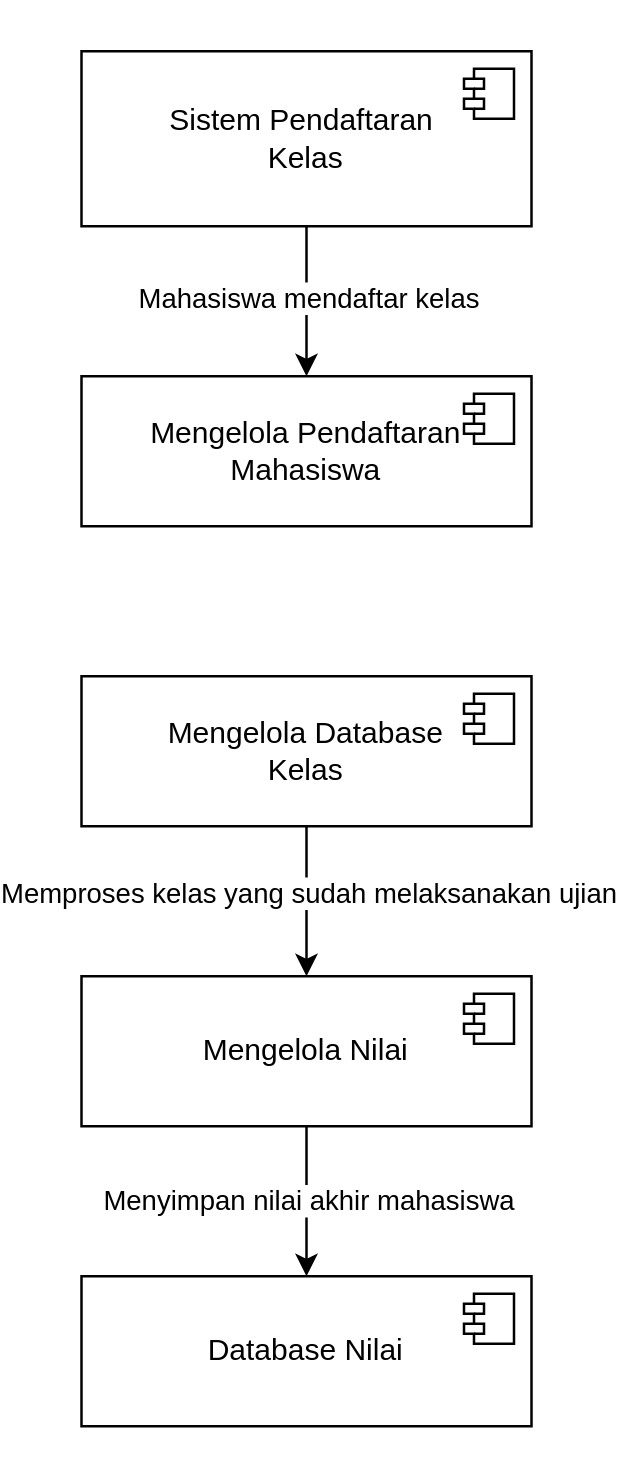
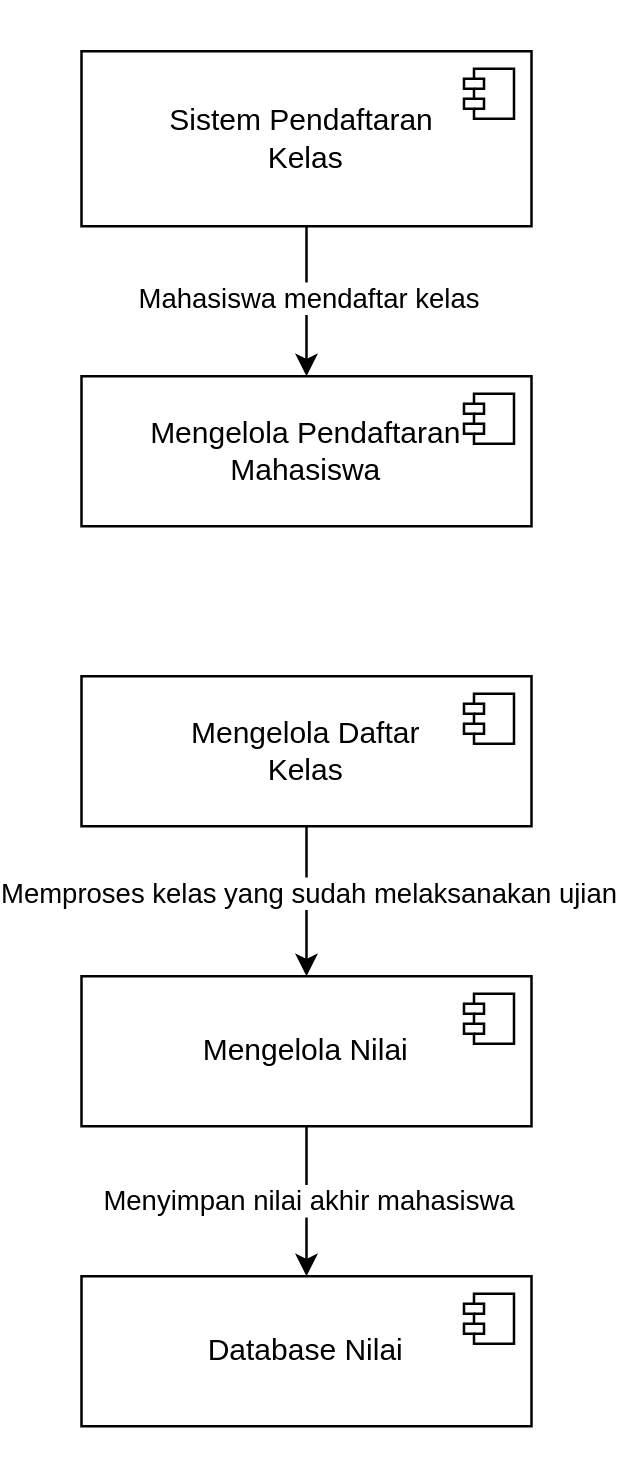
(306, 751) -> (306, 751)
